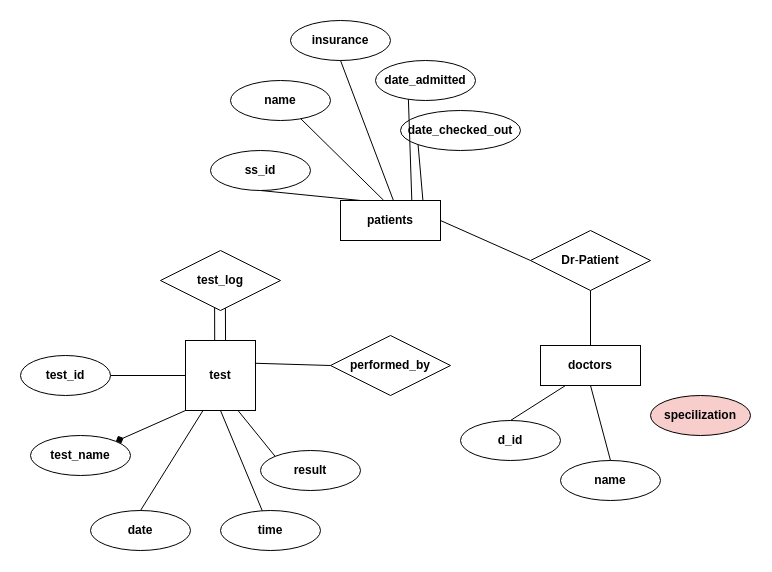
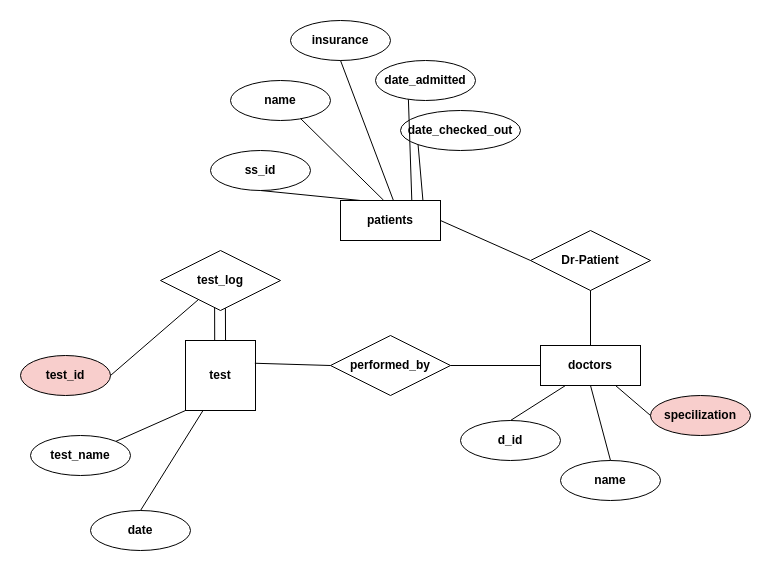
none -> (496, 366)
(66, 376) -> (66, 376)
(148, 376) -> (155, 338)
none -> (633, 401)
(257, 434) -> none
(124, 438) -> (120, 439)
(241, 461) -> none
(311, 471) -> none
(271, 531) -> none
